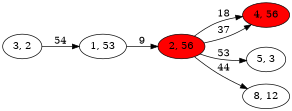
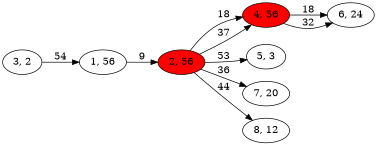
none -> (351, 15)
(103, 46) -> (103, 62)
none -> (266, 94)
